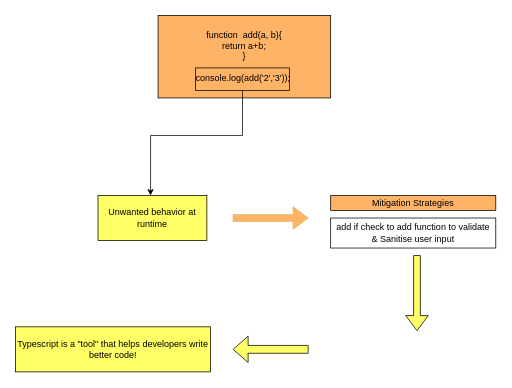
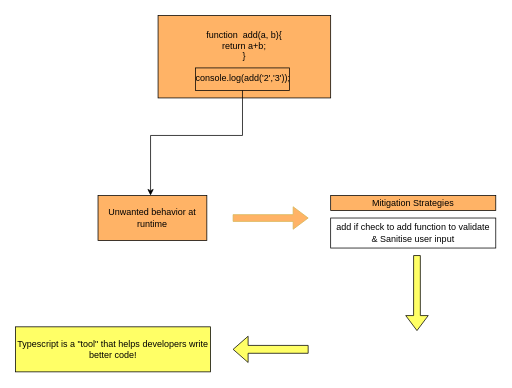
(152, 218) -> (152, 218)
